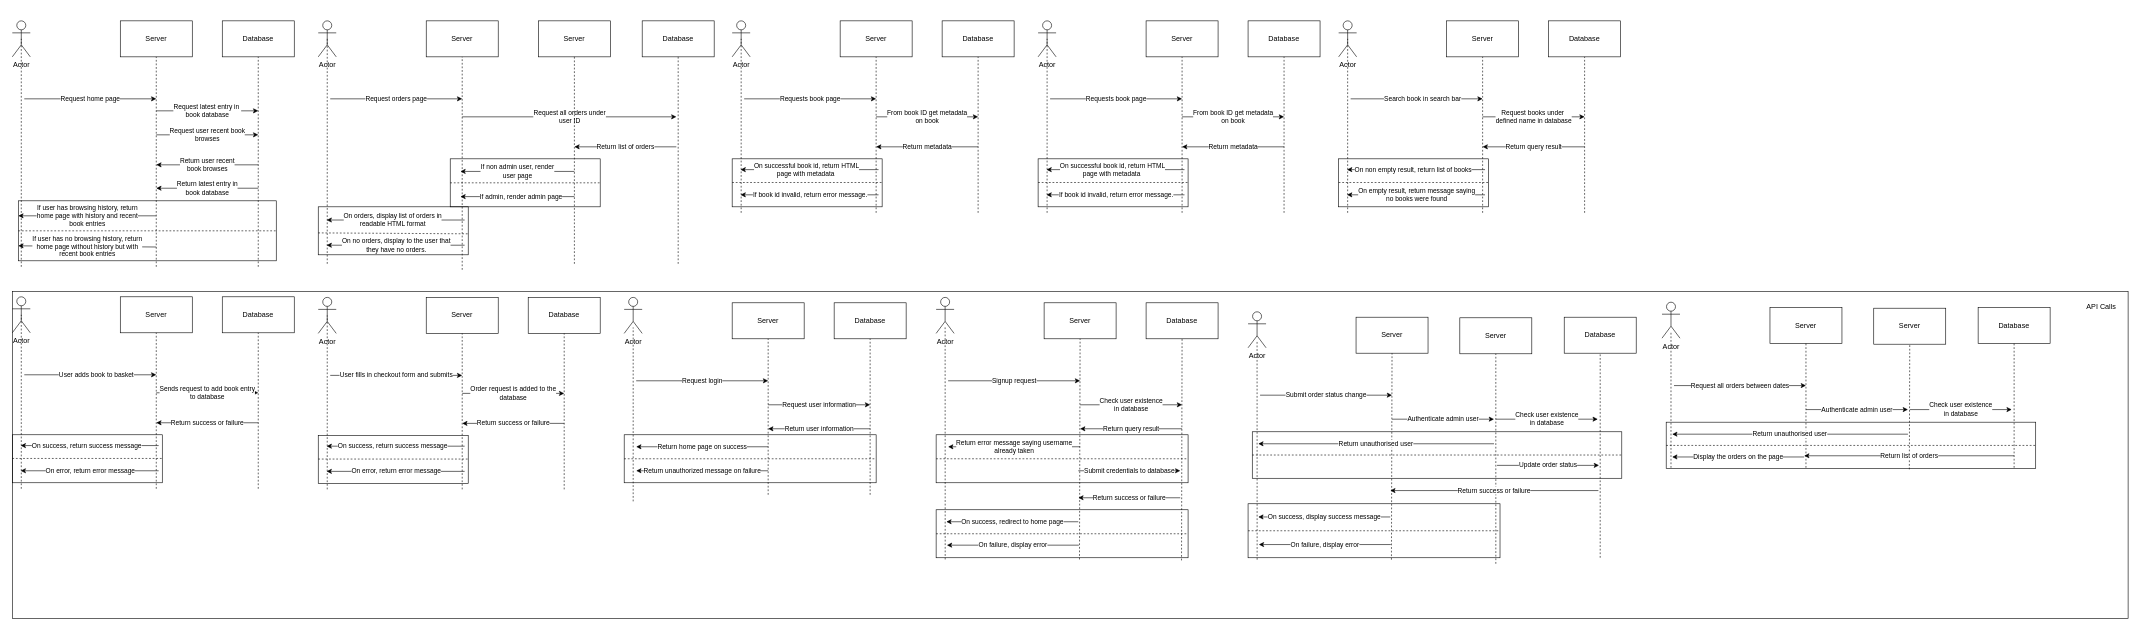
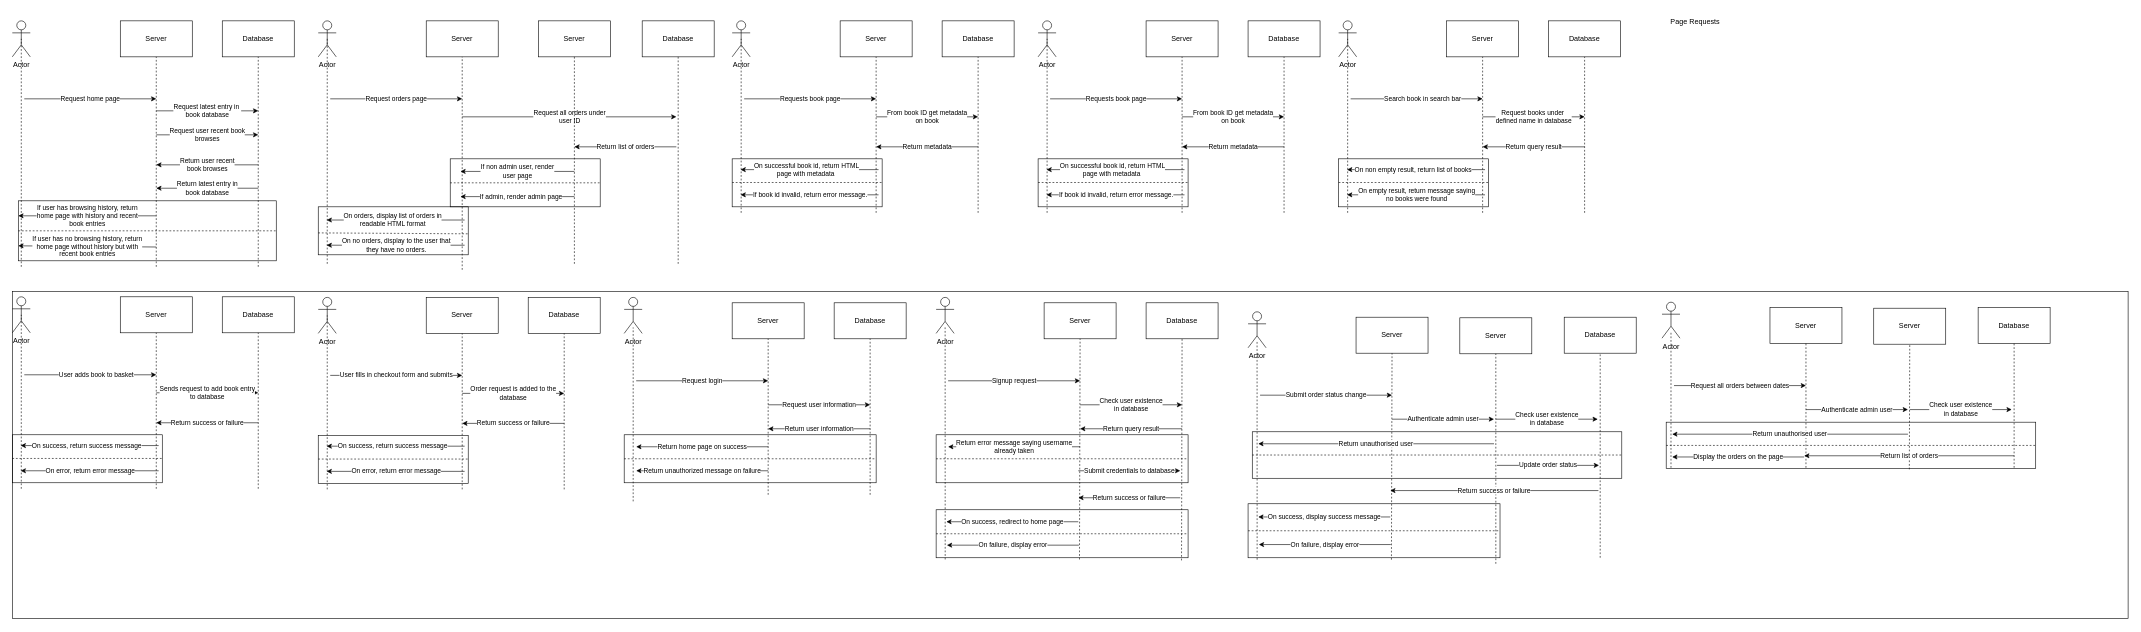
none -> (1695, 21)
(2102, 306) -> none
